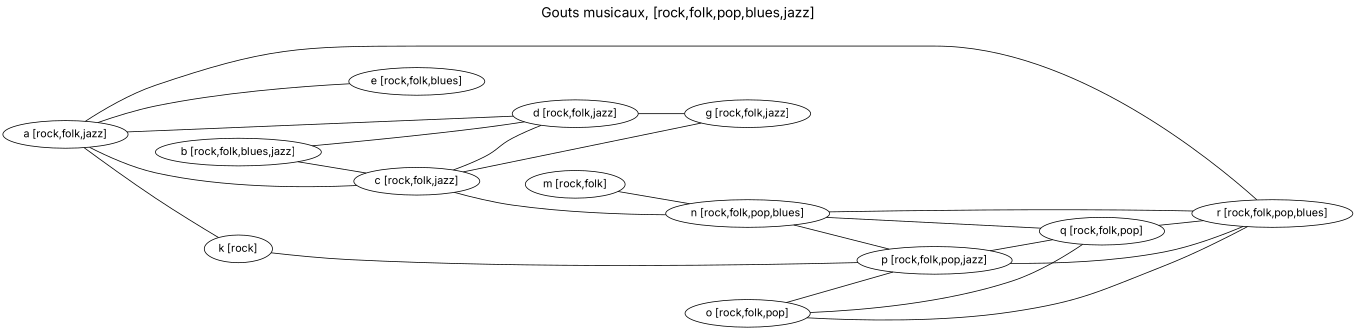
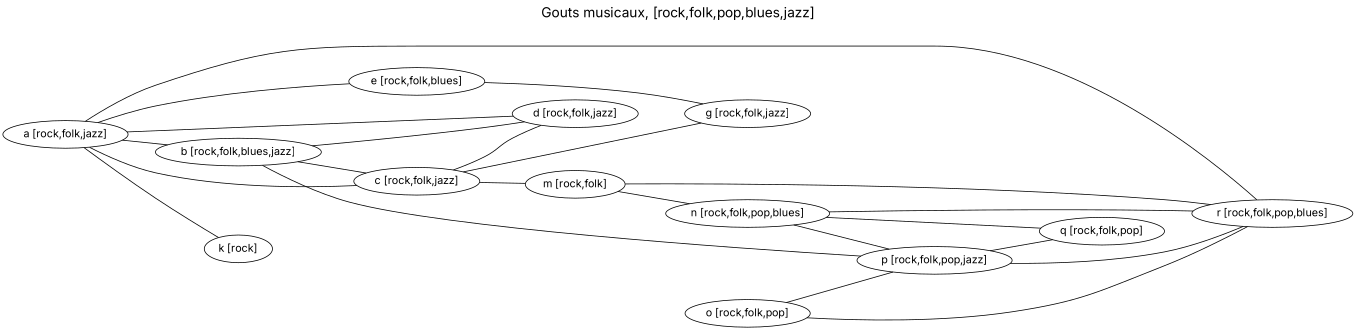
(661, 114) -> (594, 89)
none -> (145, 143)
(559, 210) -> (502, 183)
(1181, 223) -> (918, 187)
(564, 265) -> (557, 232)
(951, 297) -> none
